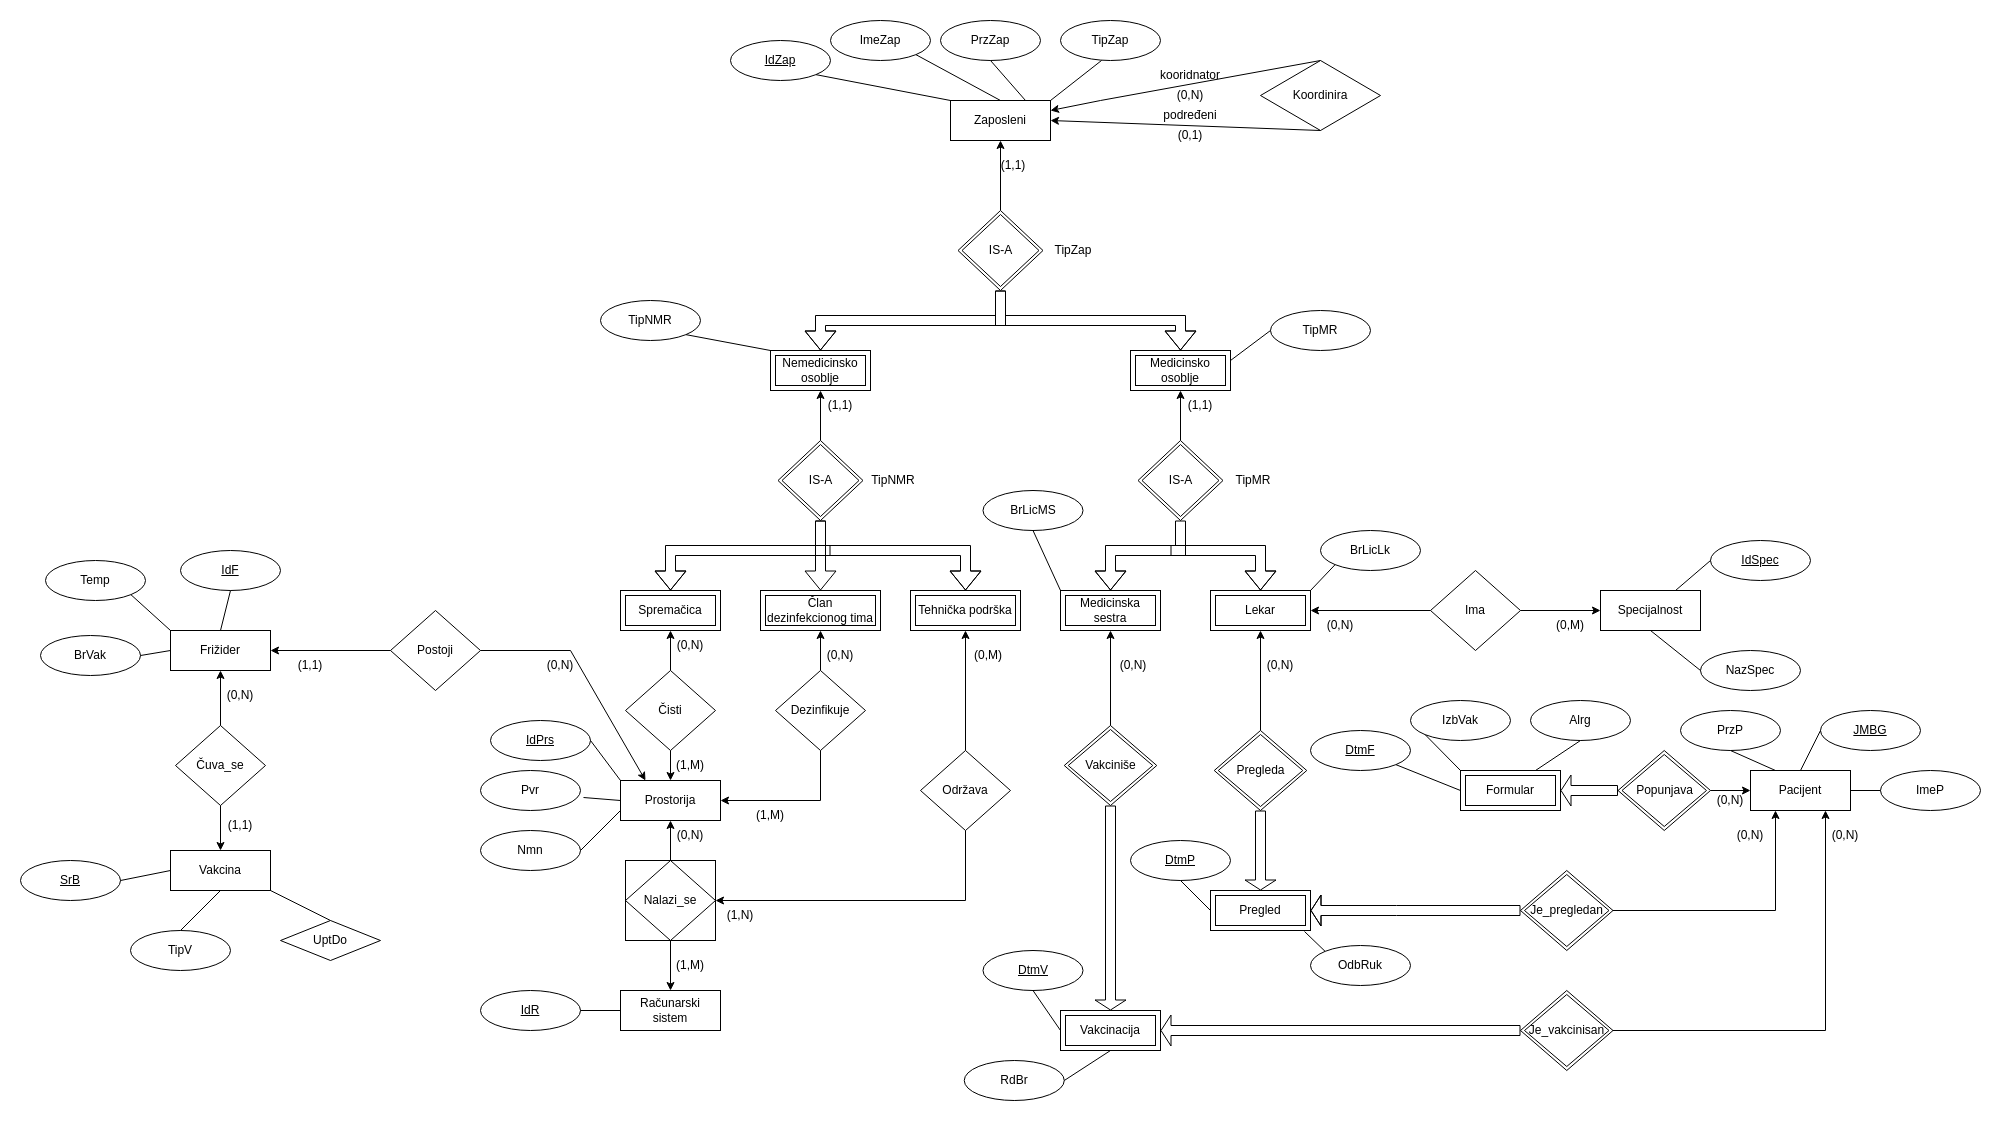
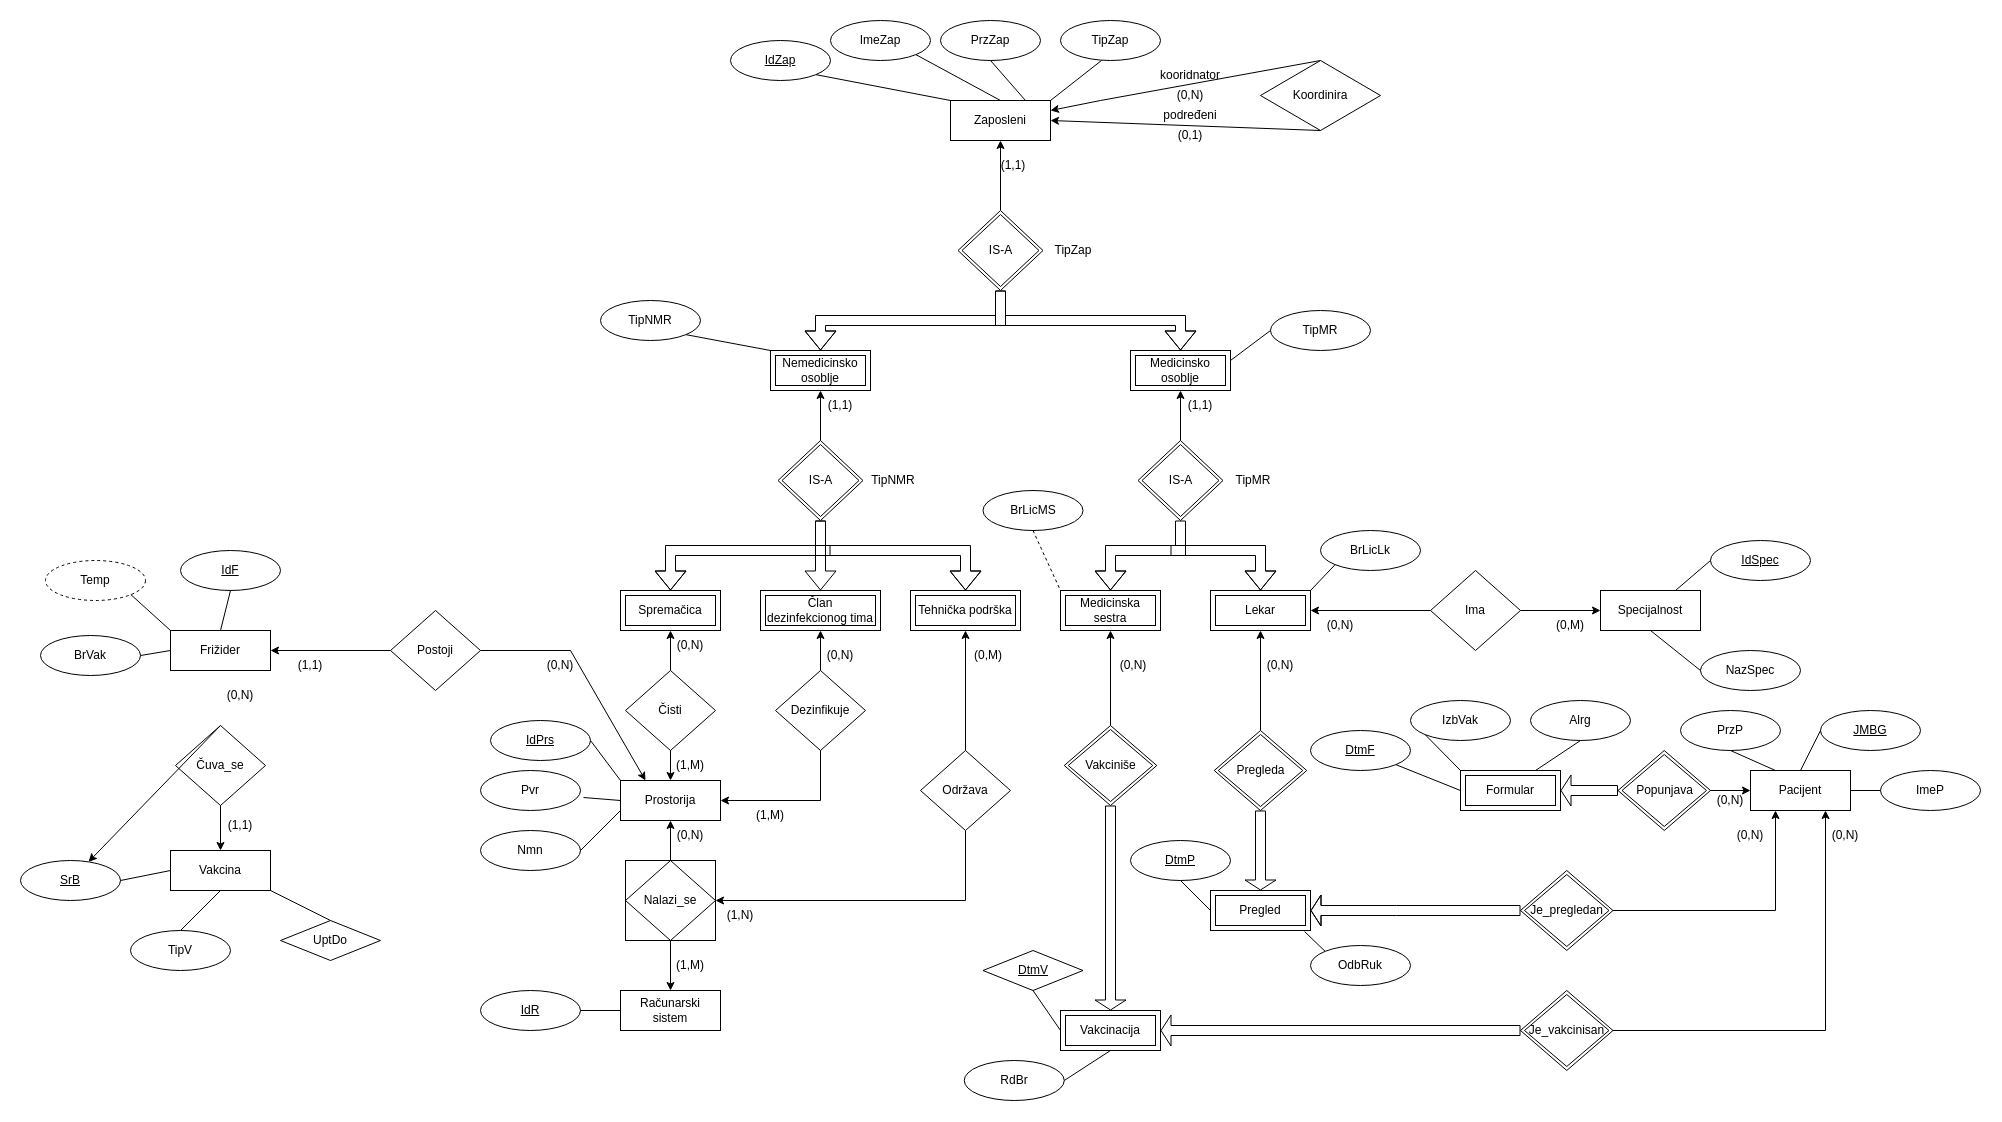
(1047, 561) -> (1047, 561)
(96, 581) -> (96, 581)
(221, 701) -> (157, 791)
(1033, 971) -> (1033, 971)
